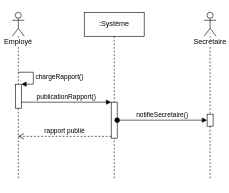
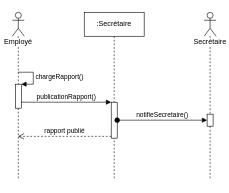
(114, 24) -> (114, 24)
